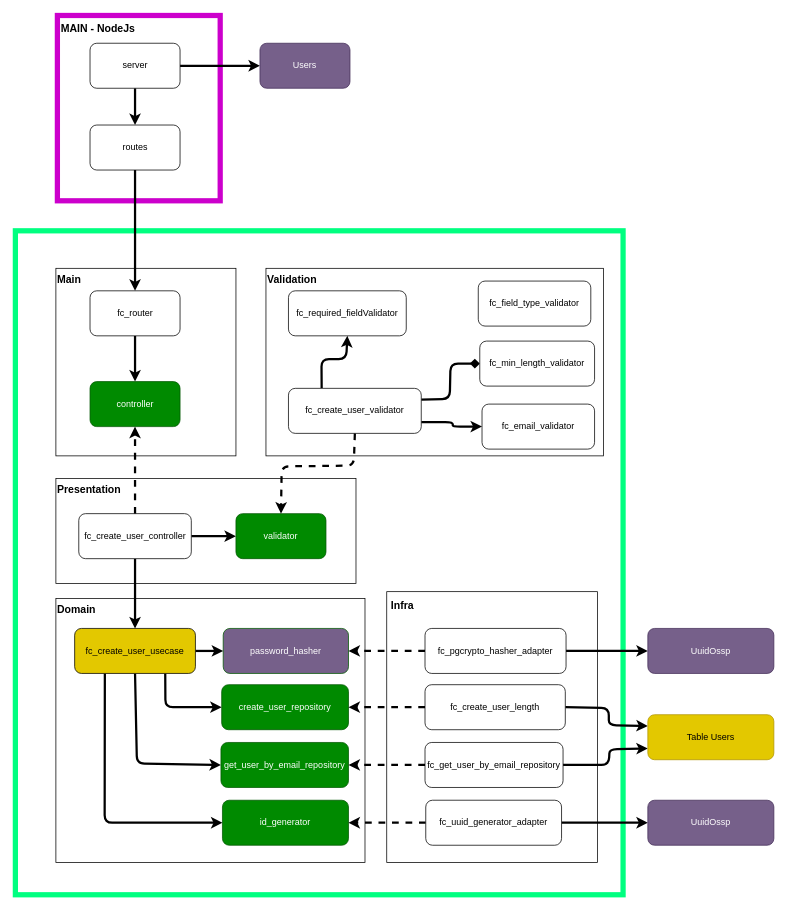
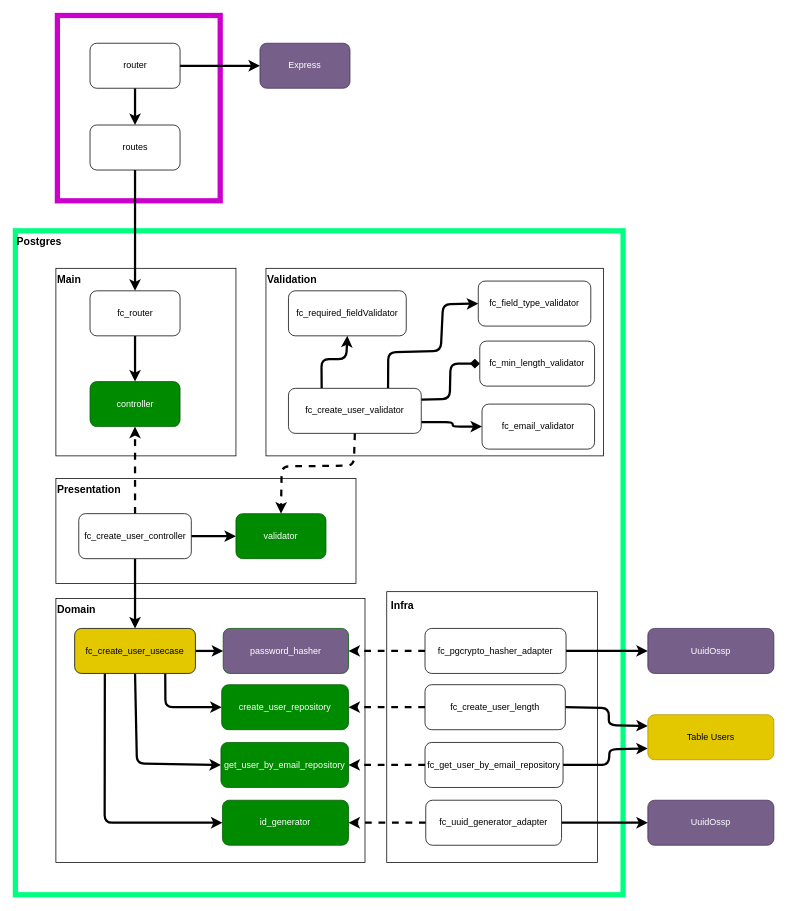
(101, 29) -> none
(135, 66) -> (135, 66)
(305, 66) -> (305, 66)
none -> (57, 242)
none -> (431, 351)
